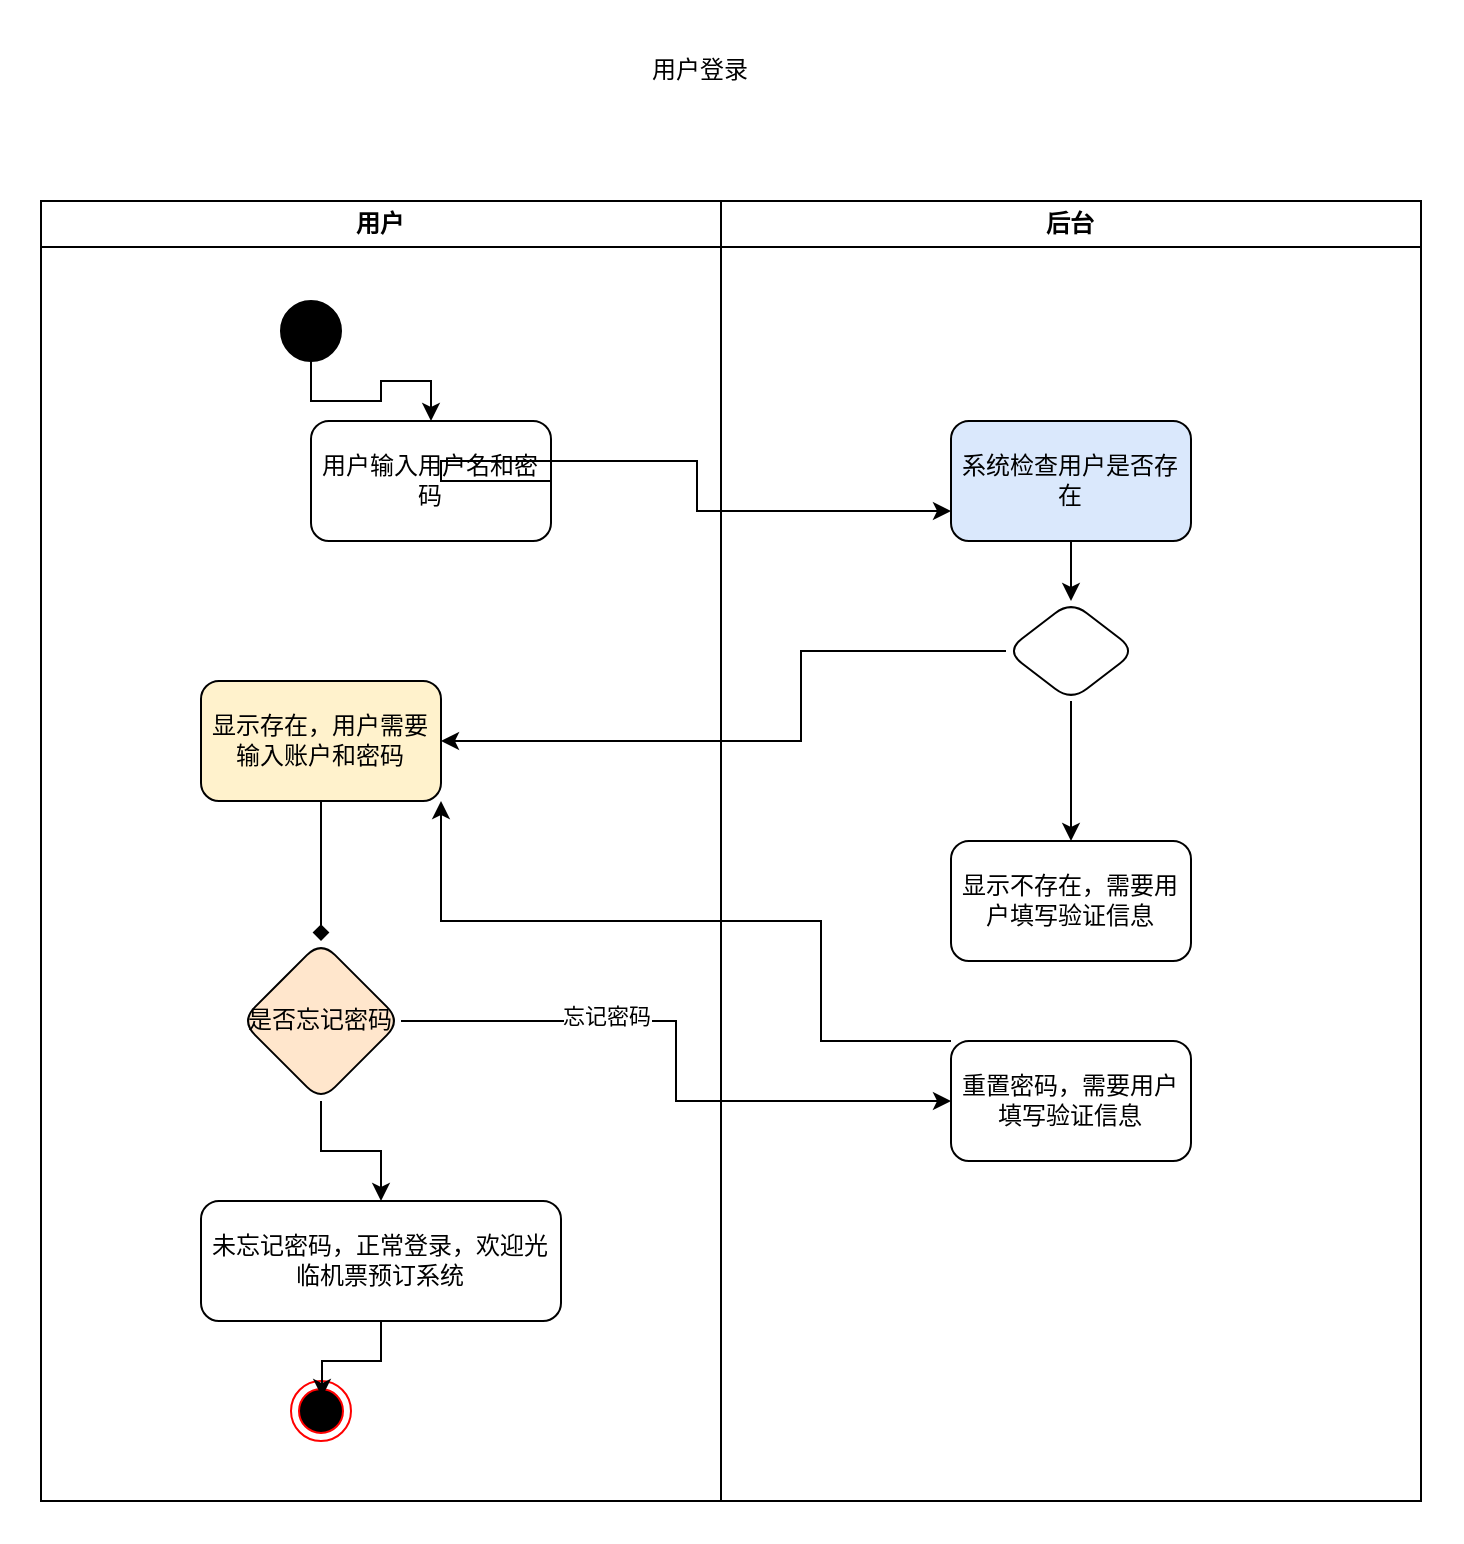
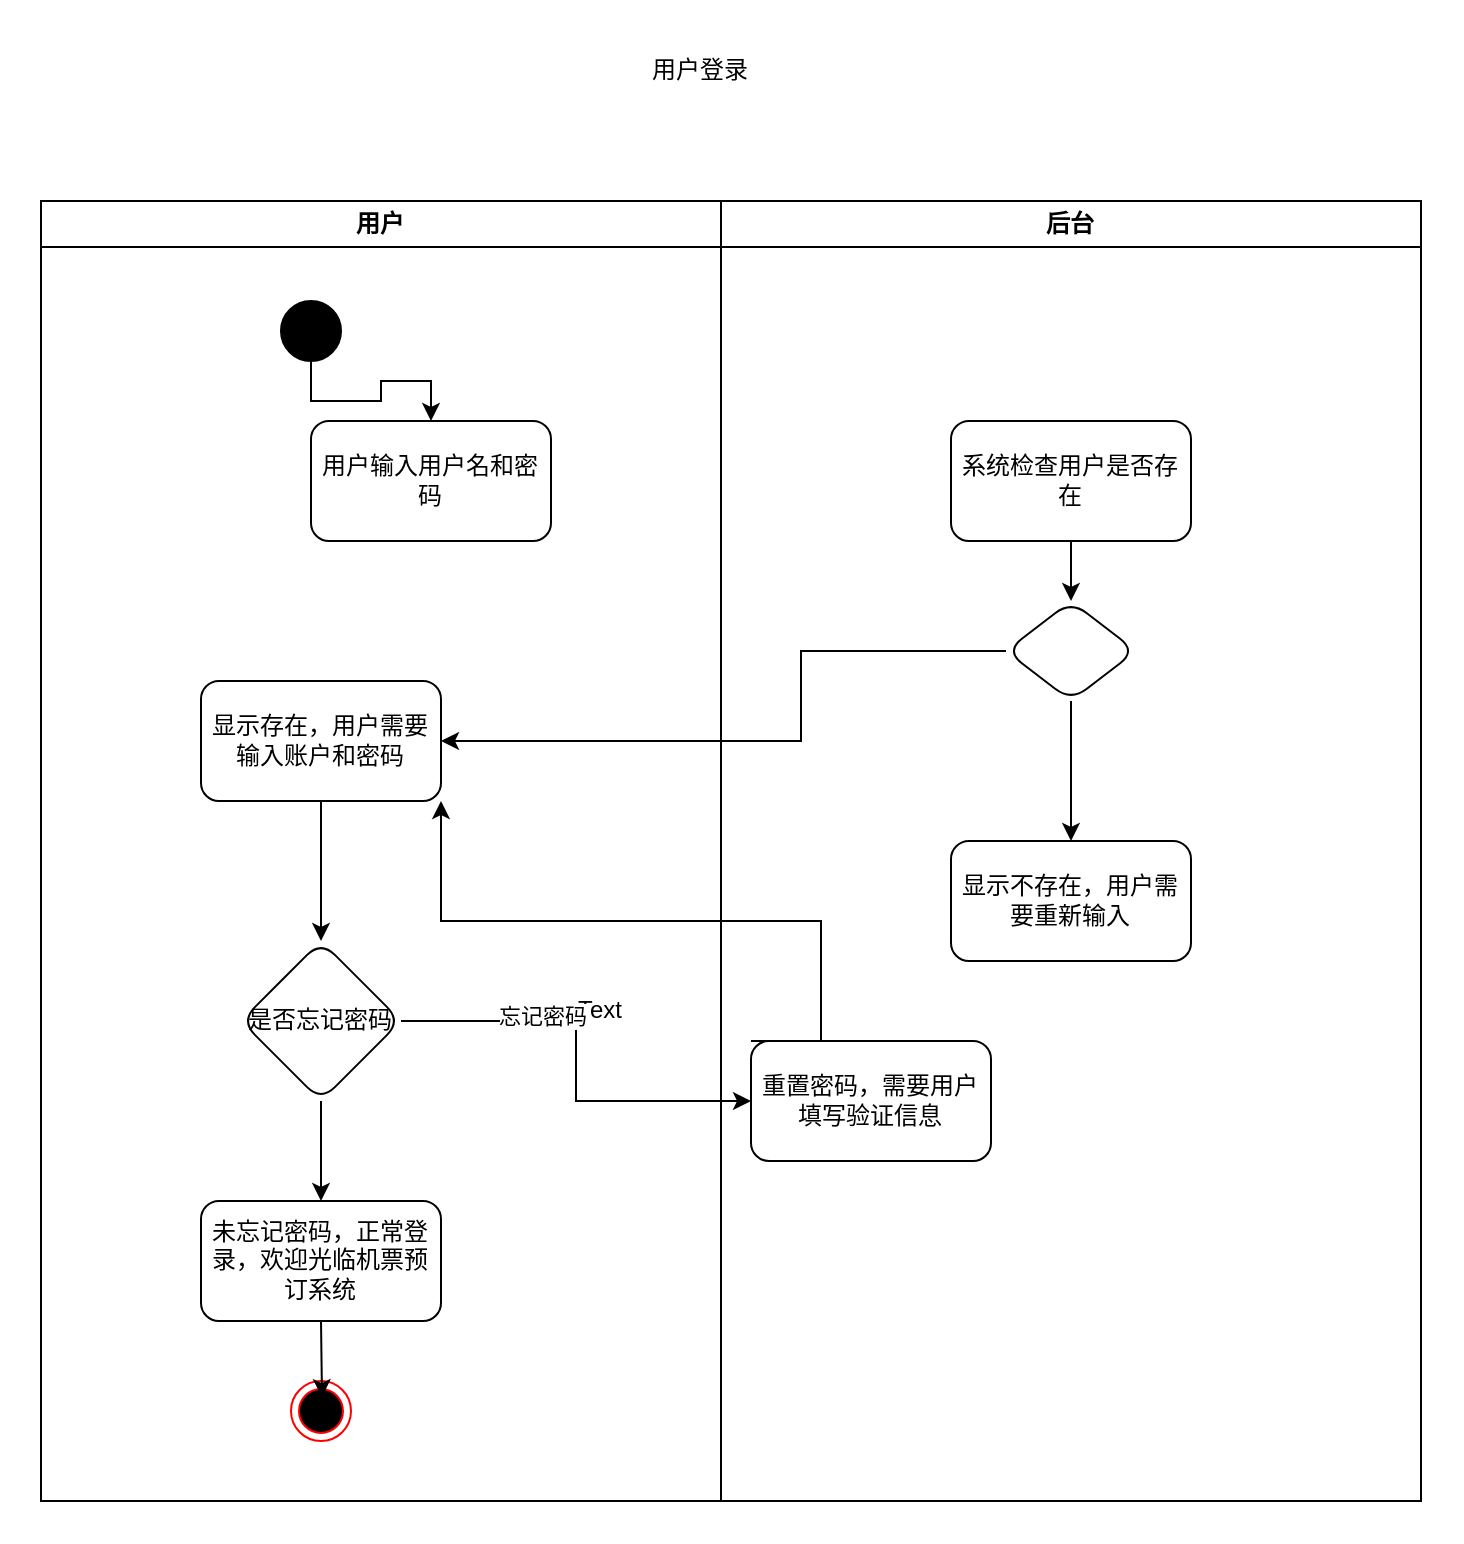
(539, 461) -> none
(1071, 481) -> (1071, 481)
(321, 741) -> (321, 741)
(1071, 901) -> (1071, 901)
(321, 925) -> (321, 926)
none -> (601, 1011)
(321, 1021) -> (321, 1021)
(1071, 1101) -> (871, 1101)
(381, 1261) -> (321, 1261)
